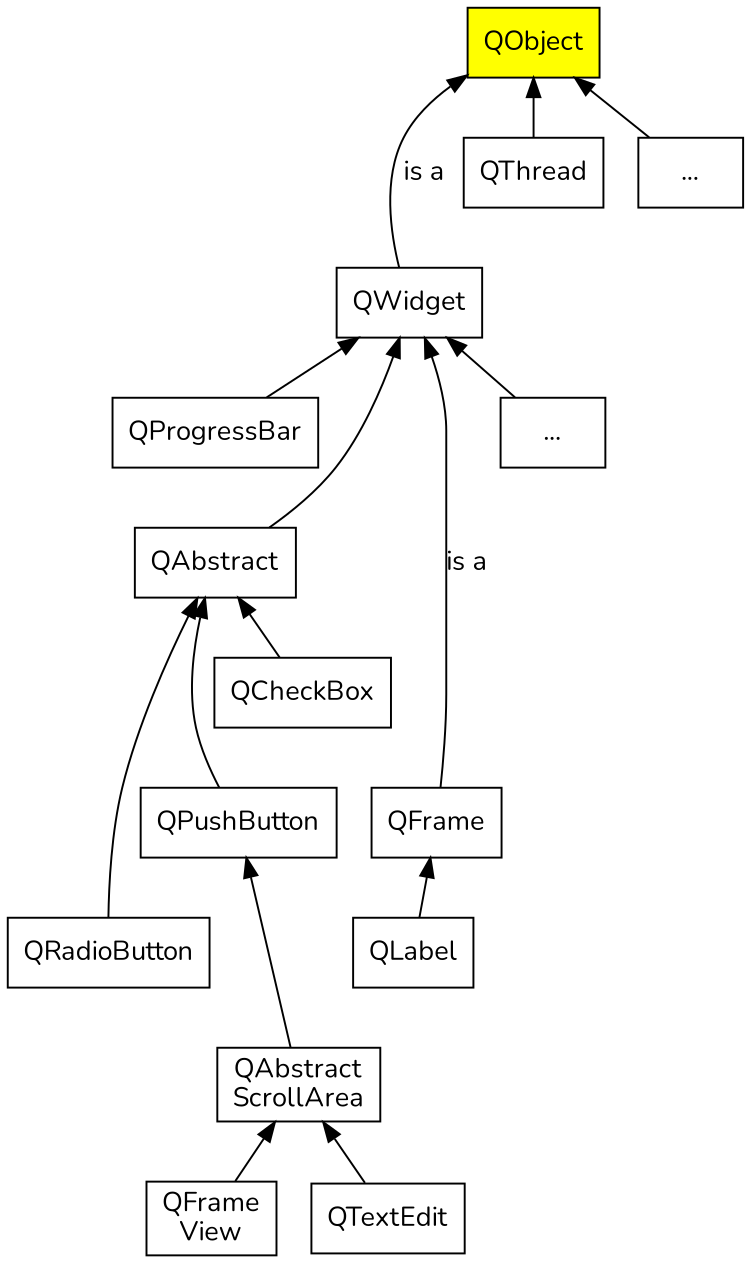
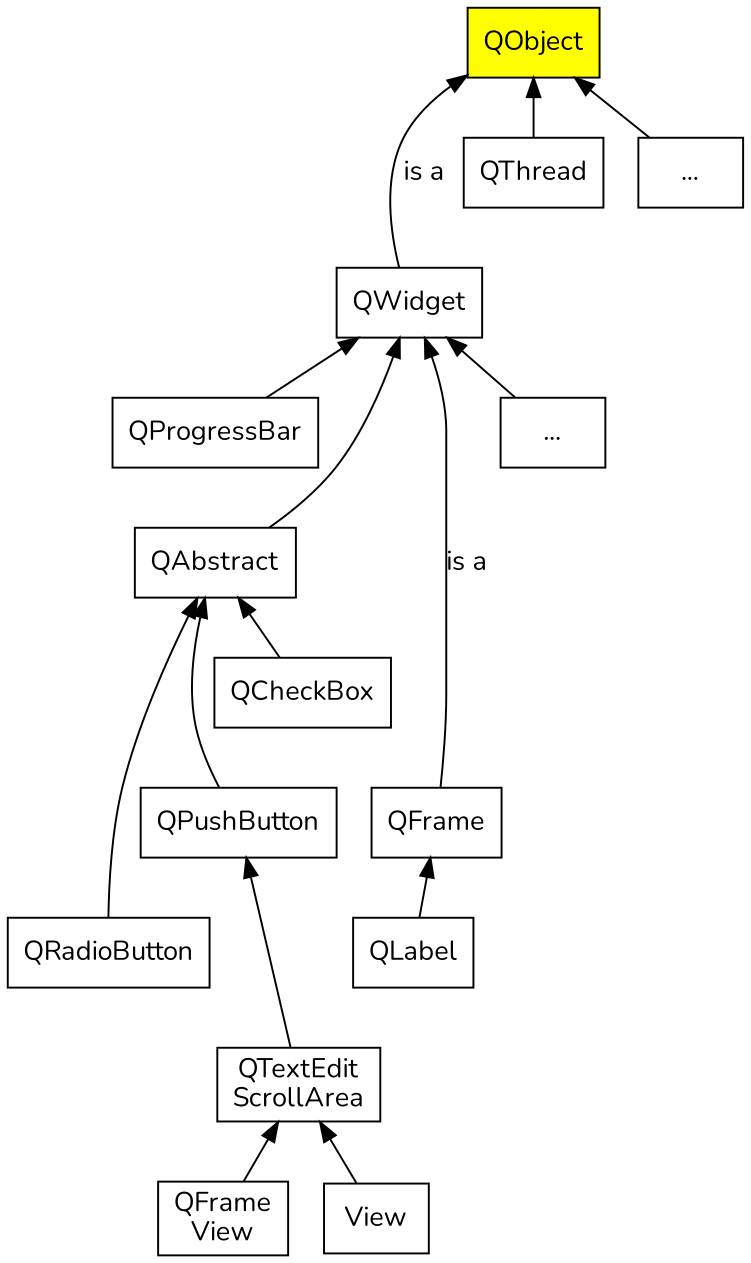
(299, 1085) -> (299, 1085)
(388, 1218) -> (376, 1218)
